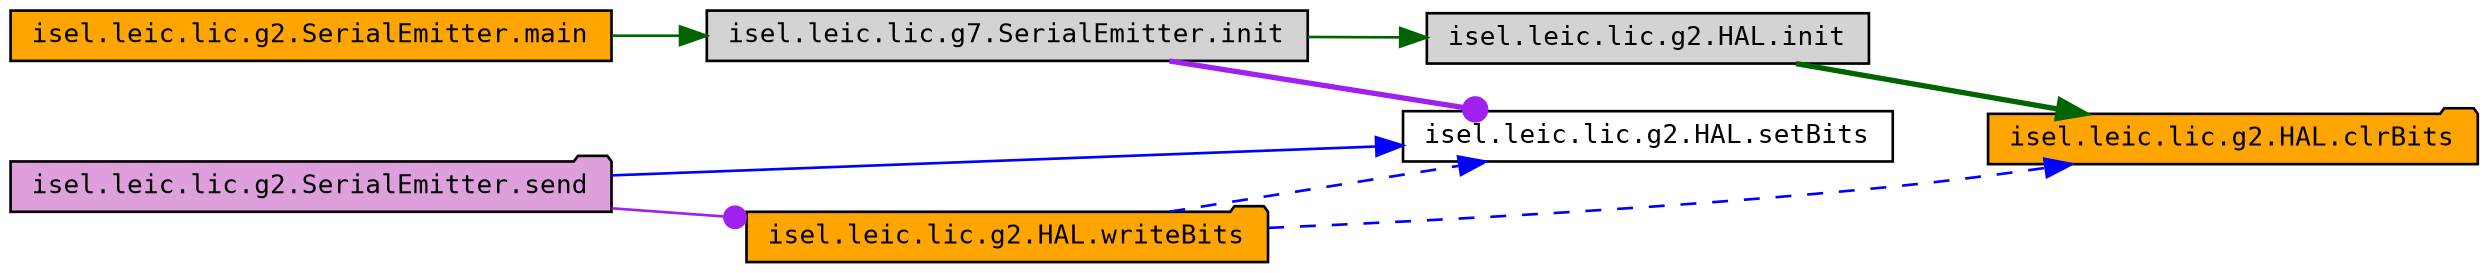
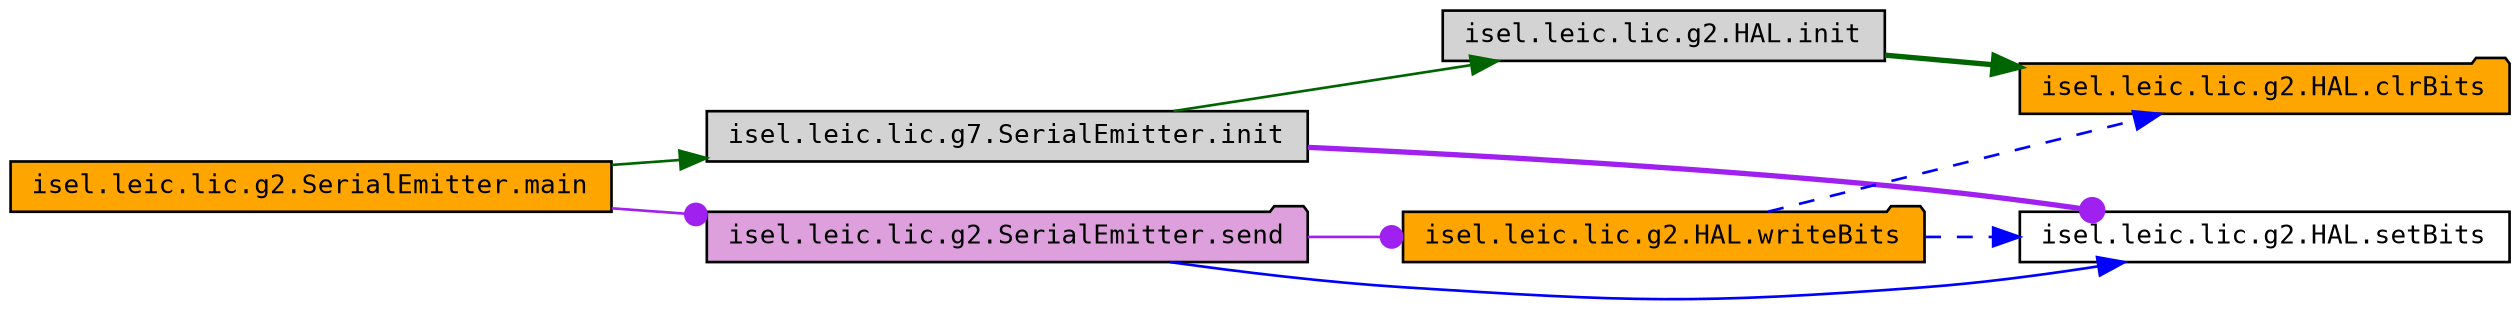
none -> (648, 211)
